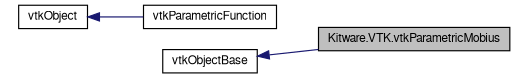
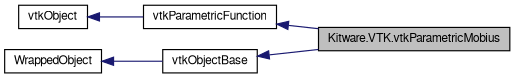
none -> (303, 27)
none -> (53, 61)
